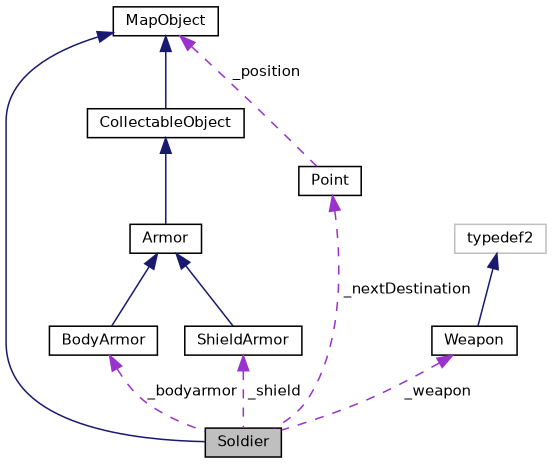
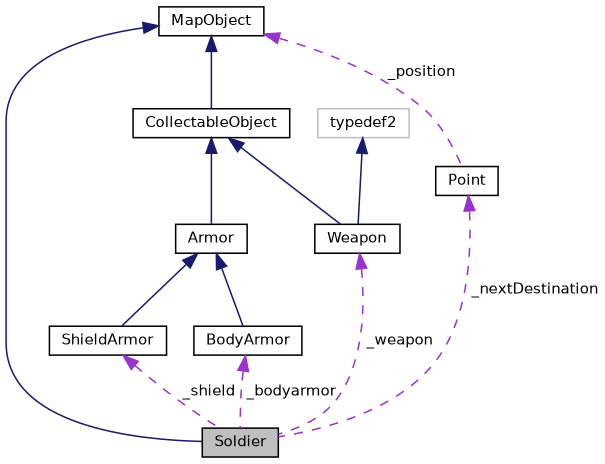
none -> (291, 186)
